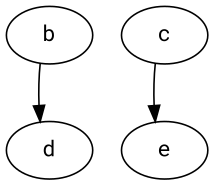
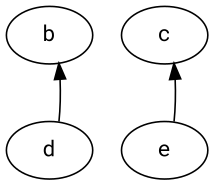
(39, 84) -> (60, 101)
(154, 84) -> (175, 101)
